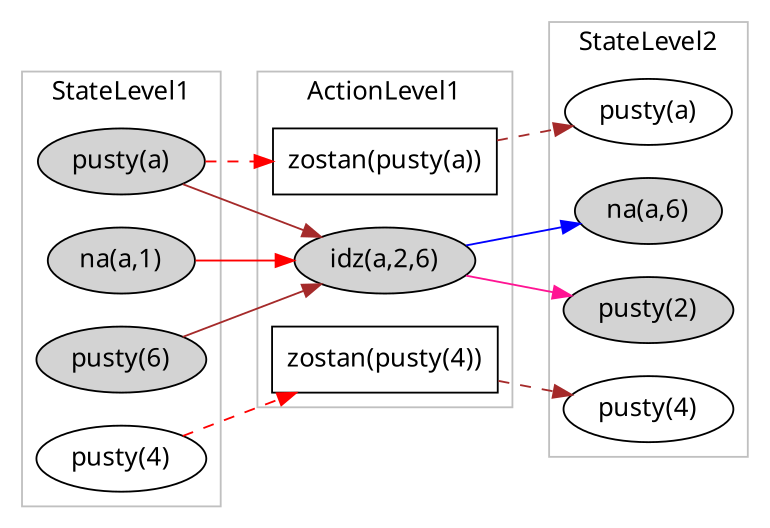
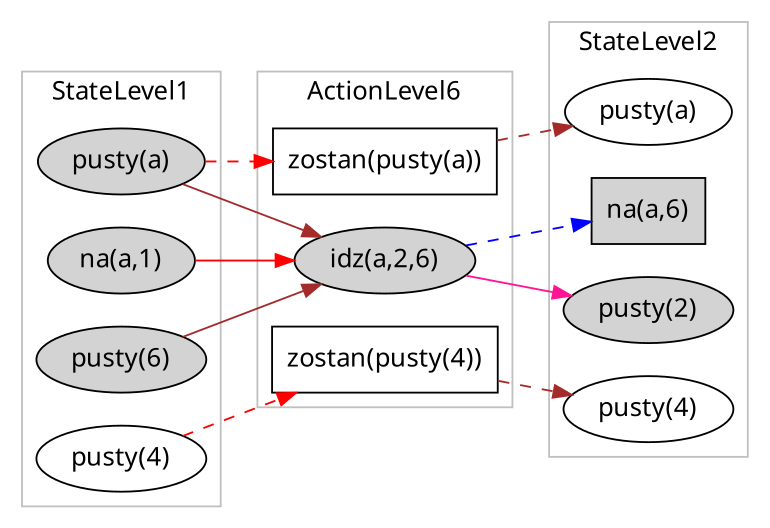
(385, 93) -> (385, 93)
(648, 211) -> (648, 211)
(526, 234) -> (525, 234)
